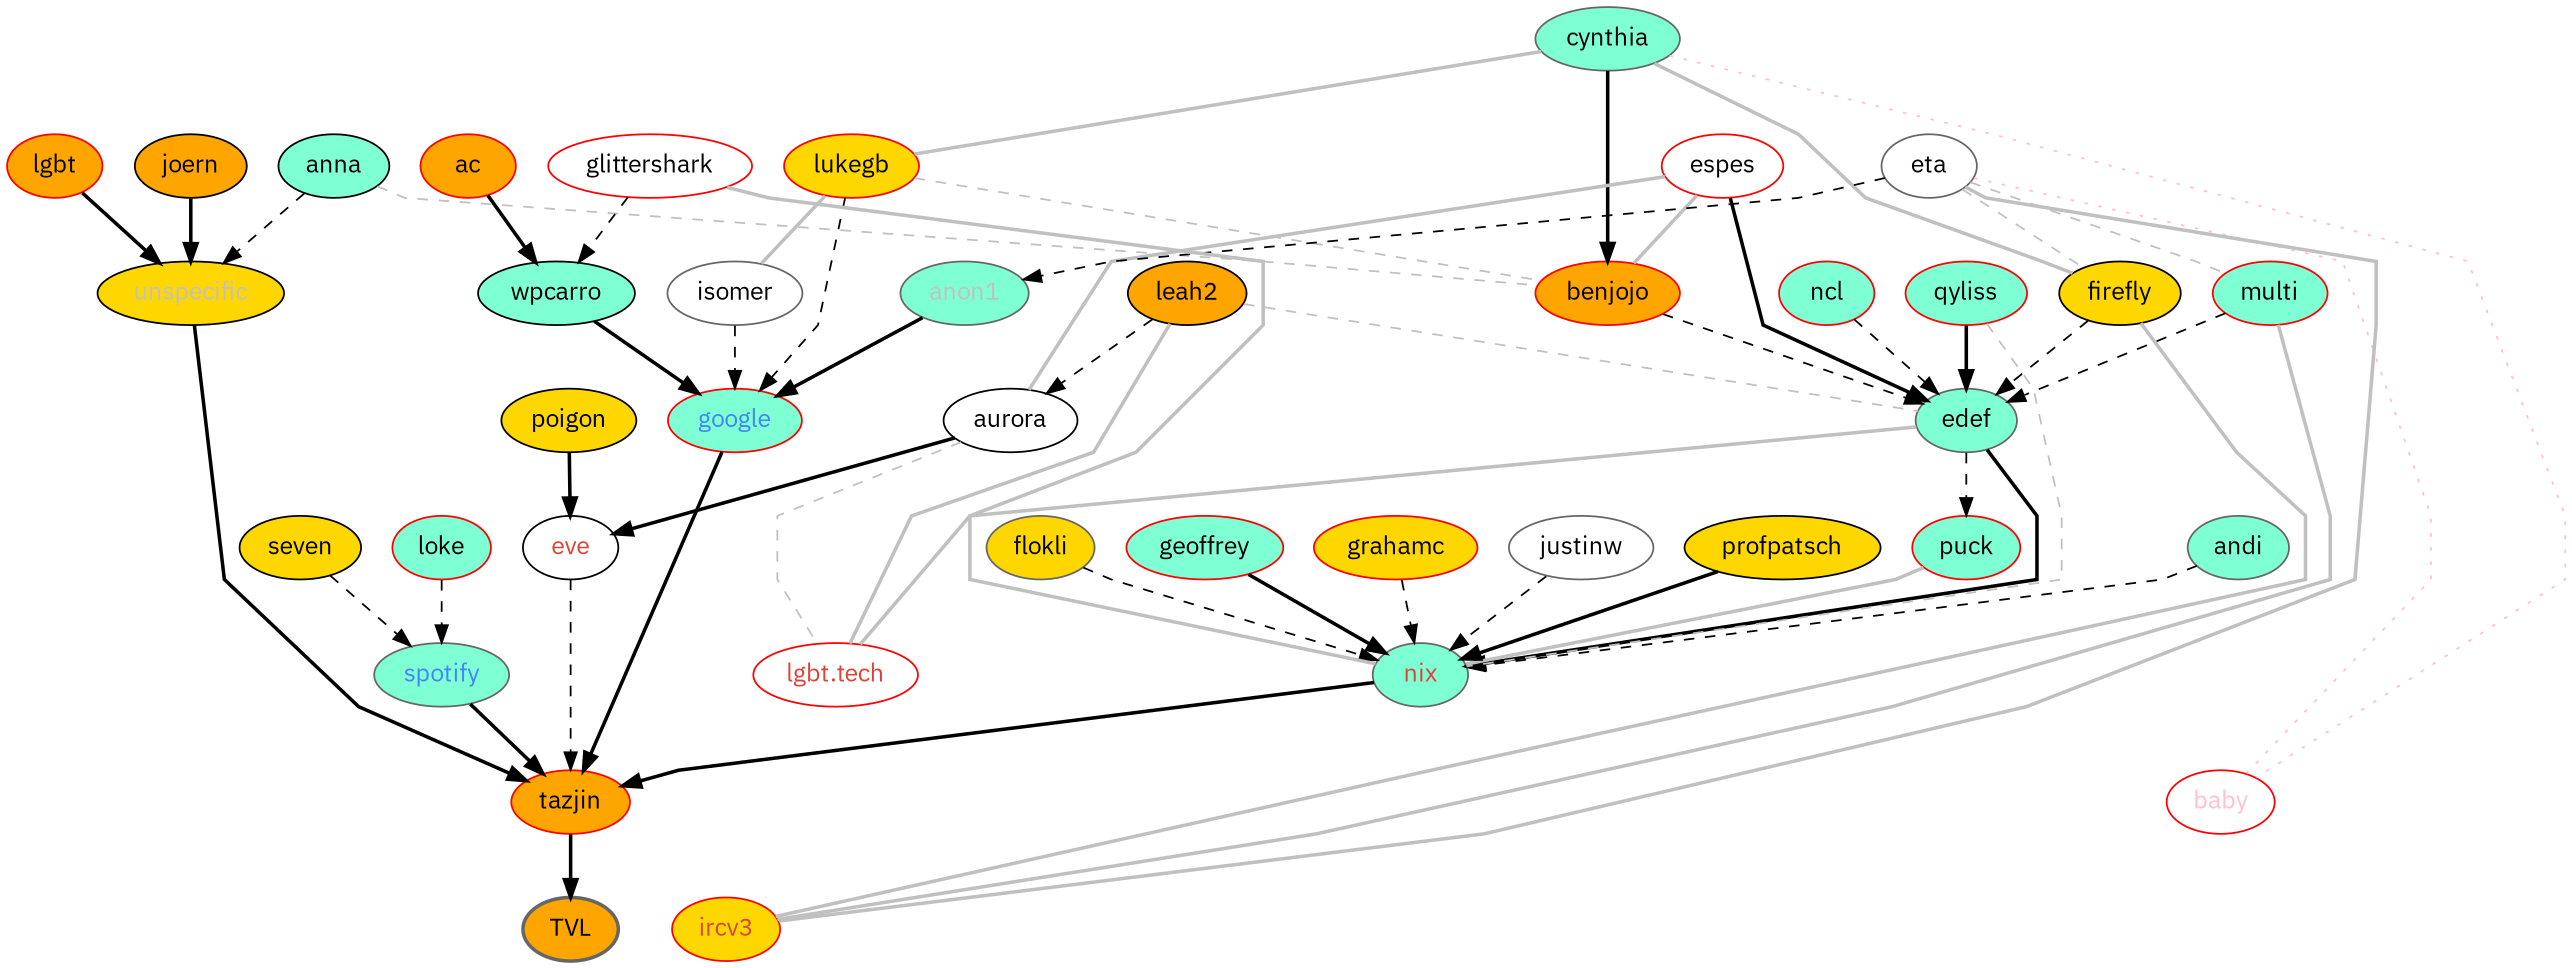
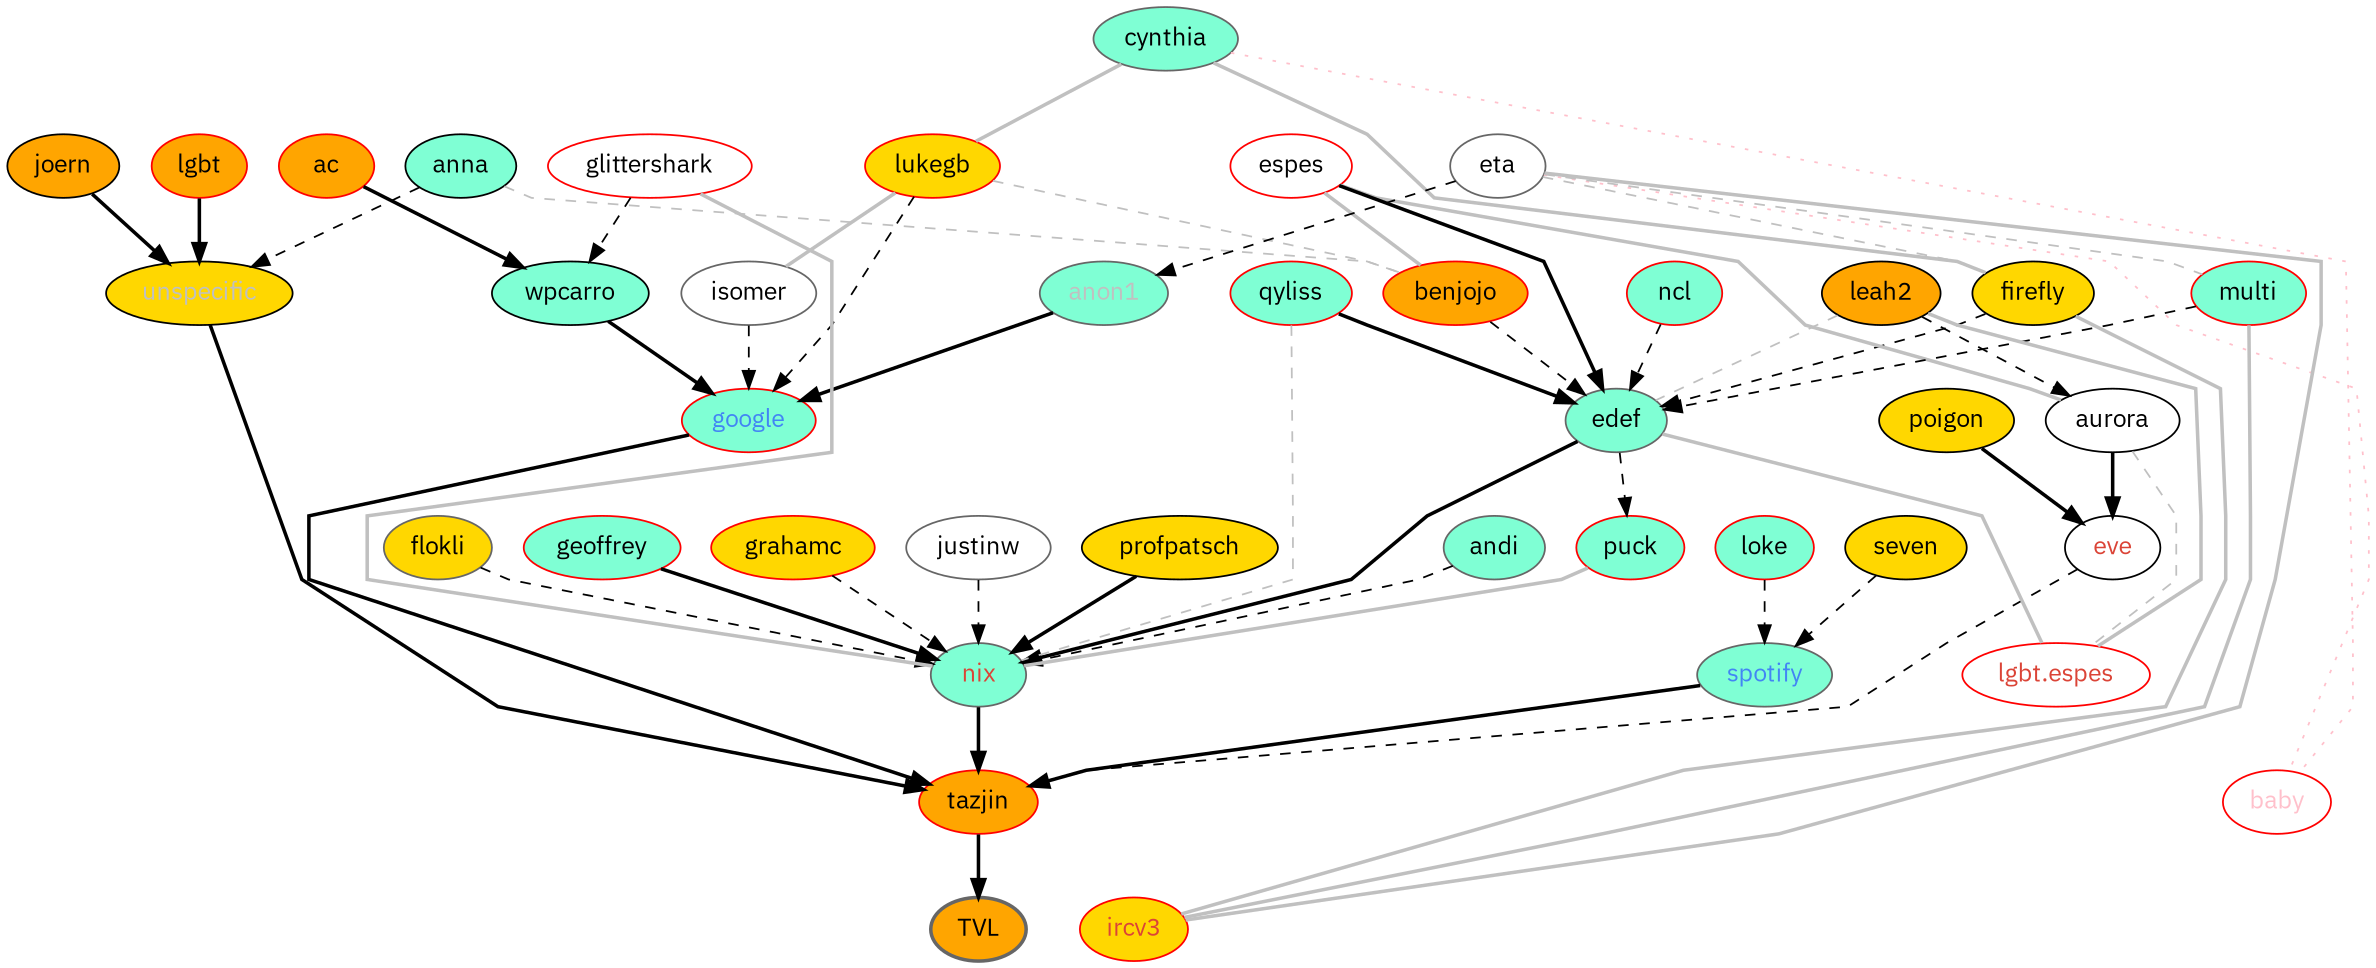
(1608, 157) -> none
(836, 675) -> (2056, 675)
